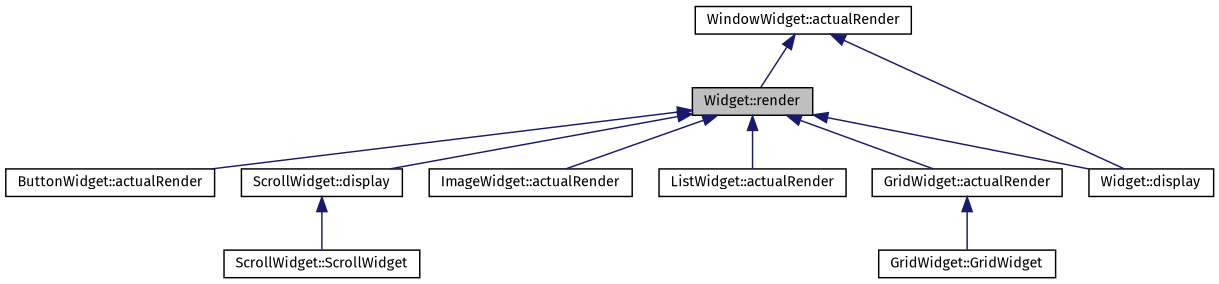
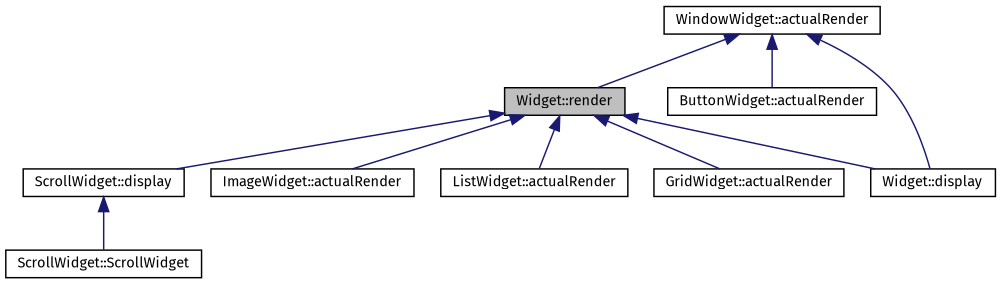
(445, 140) -> (772, 68)
(967, 264) -> none
